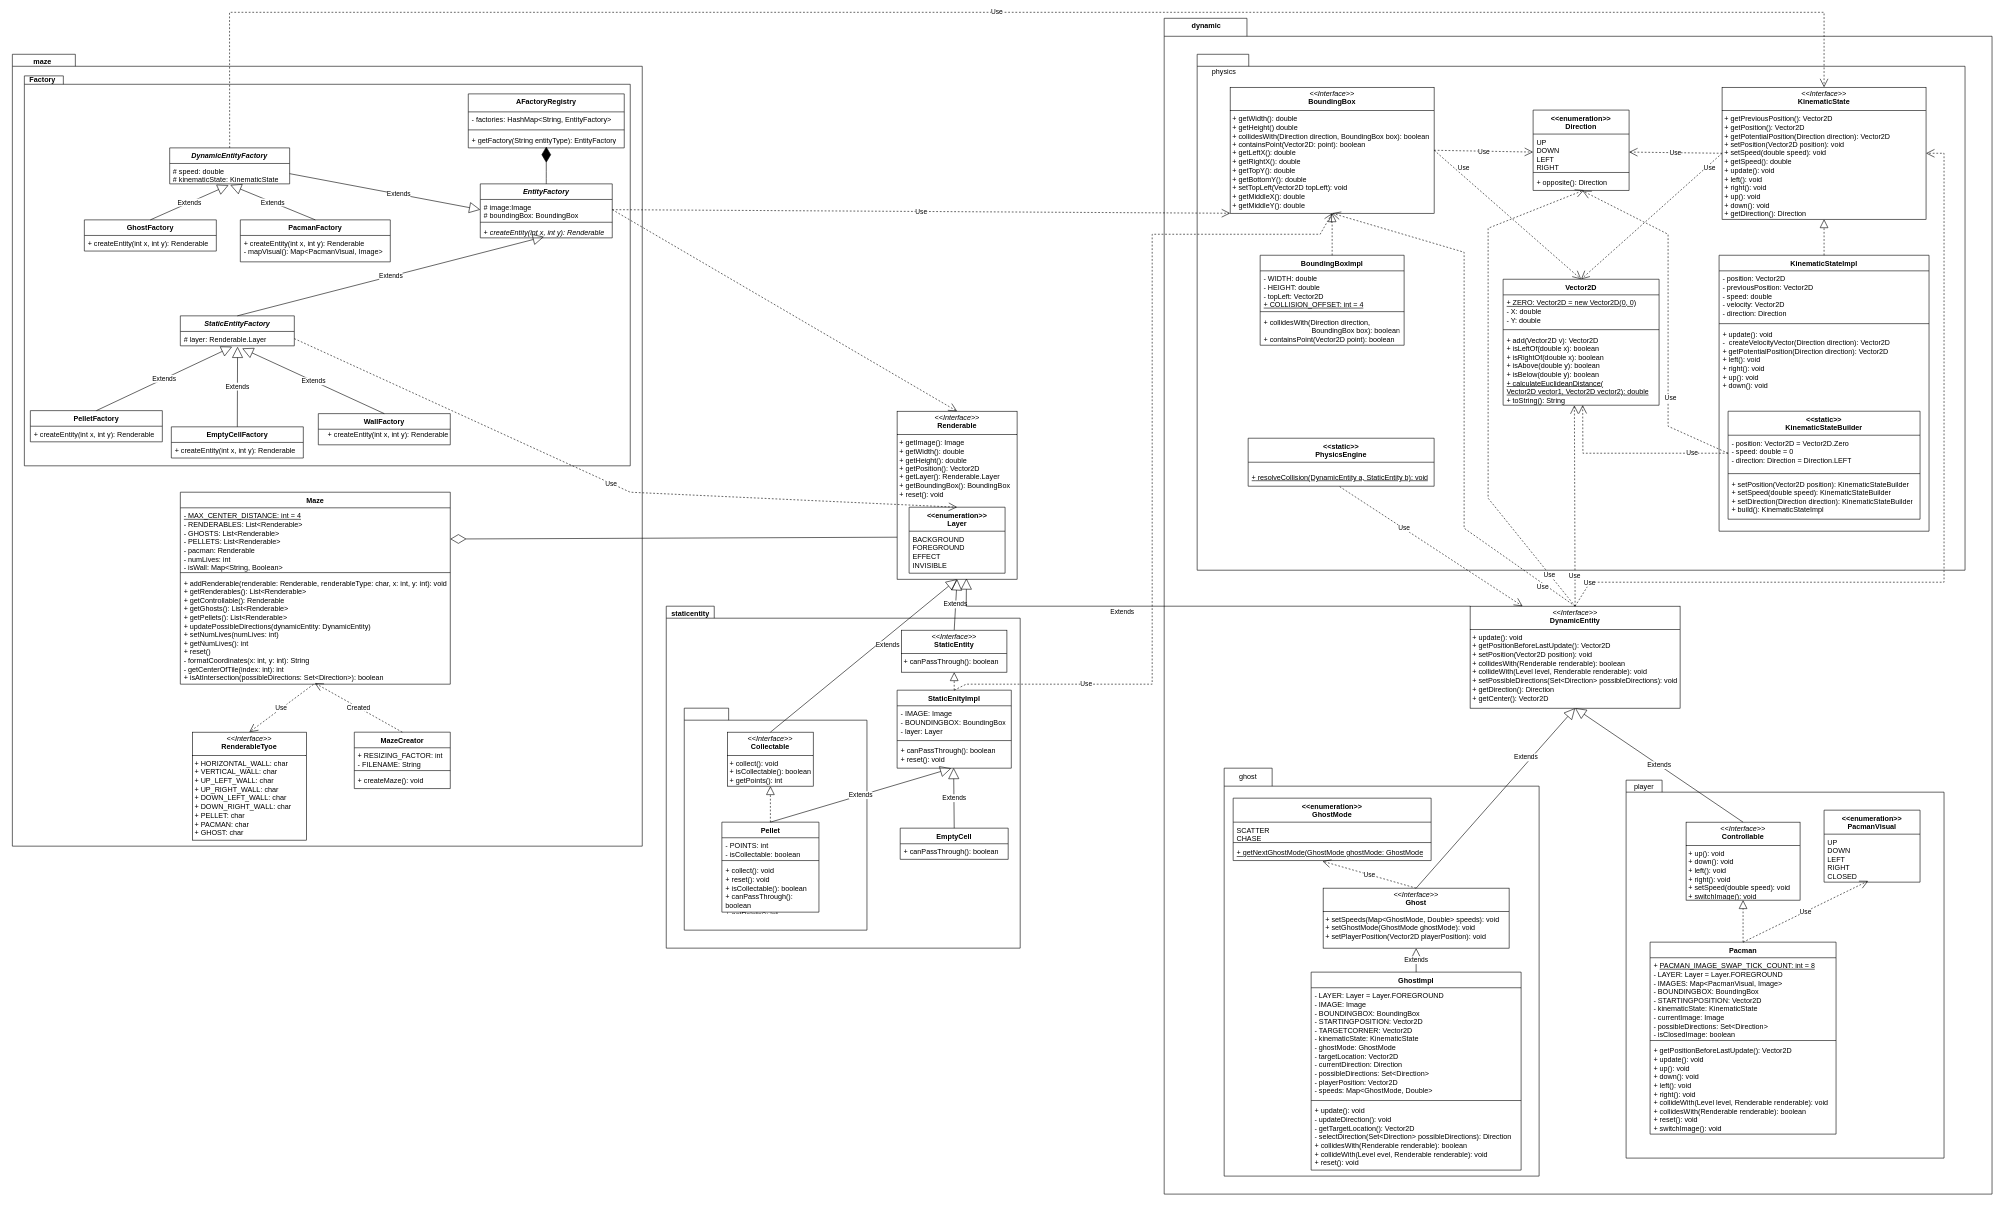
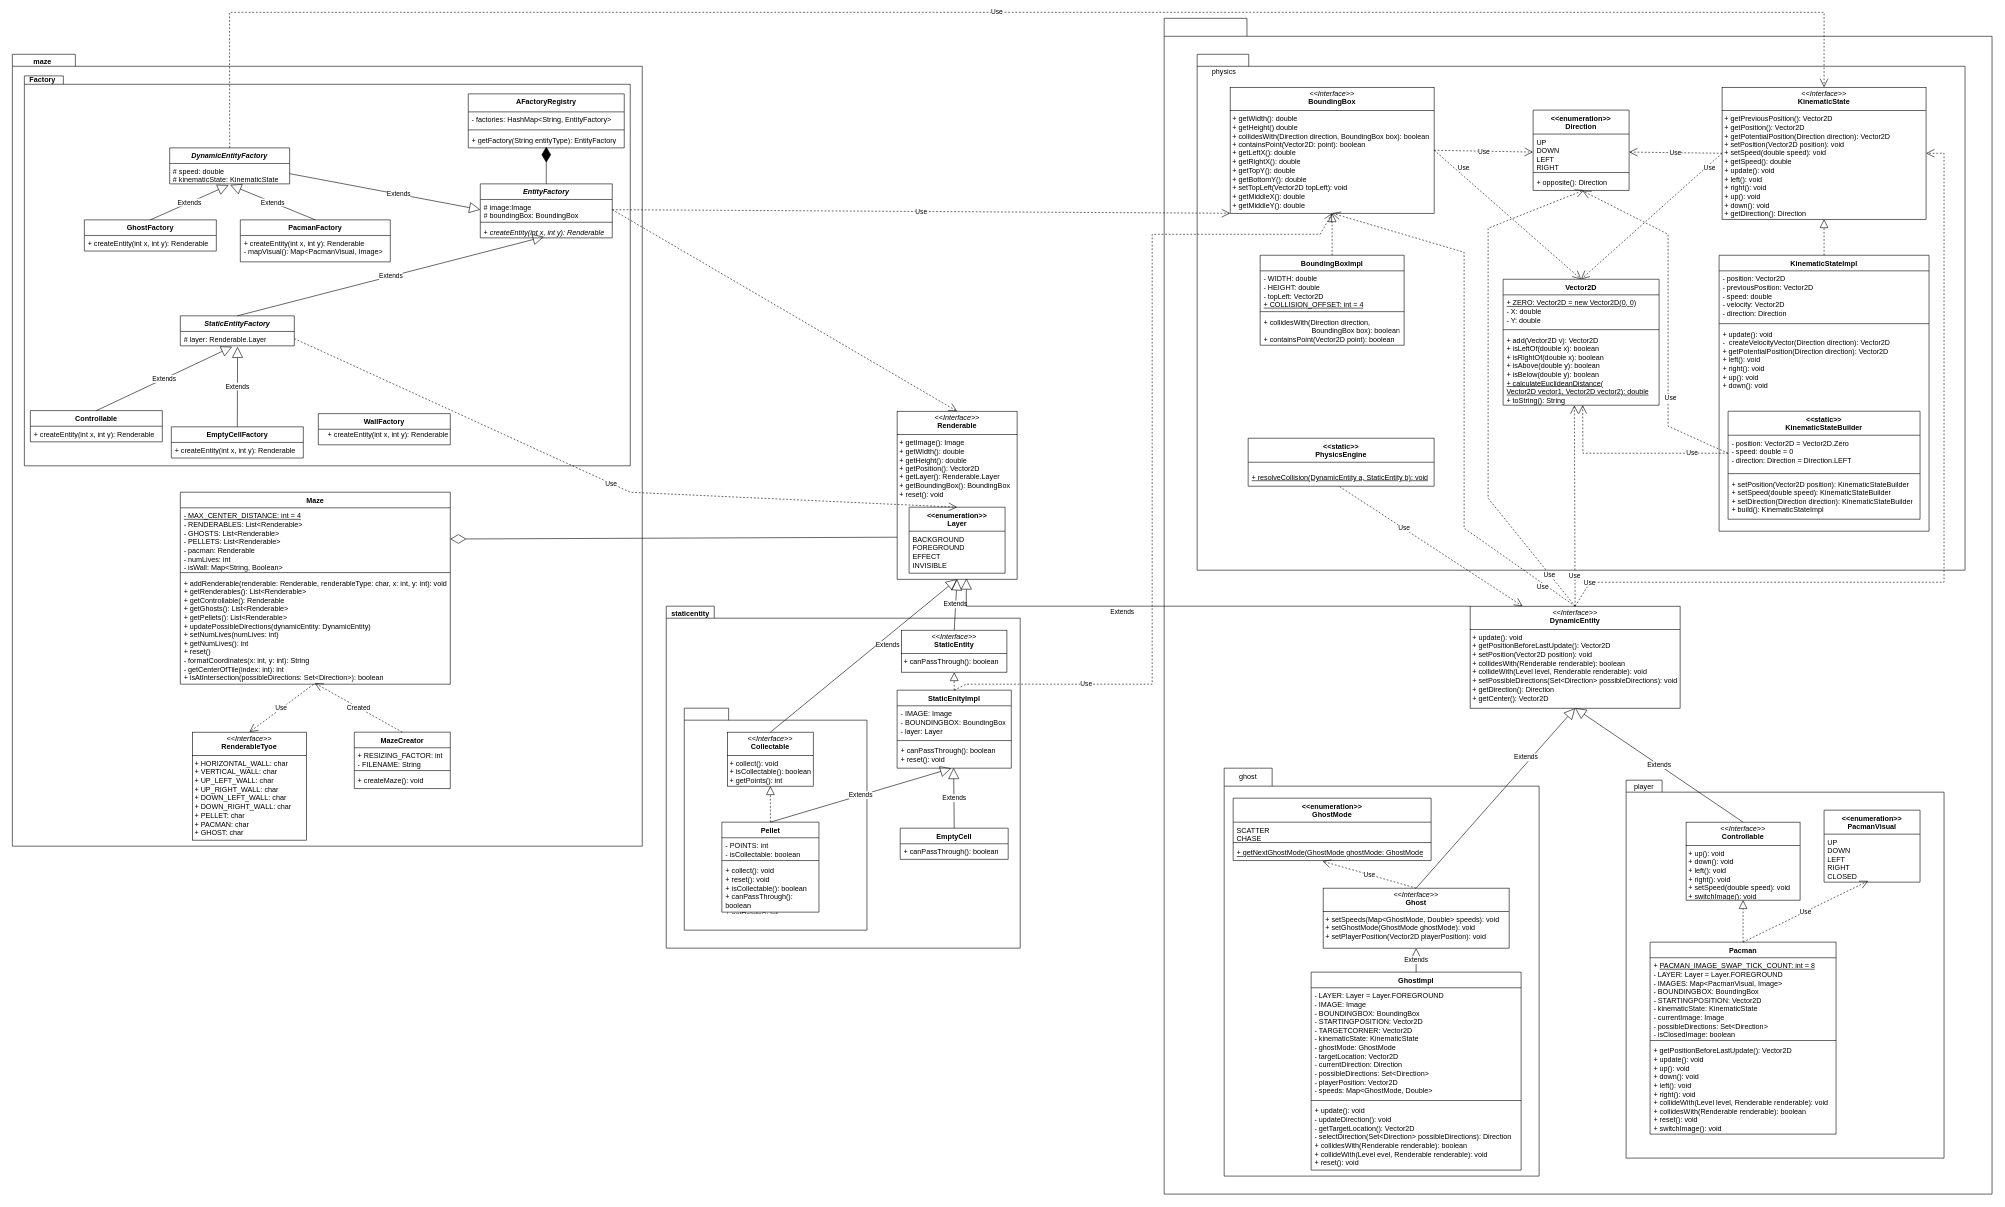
(1206, 26) -> none
(319, 384) -> none
(96, 419) -> (96, 419)
